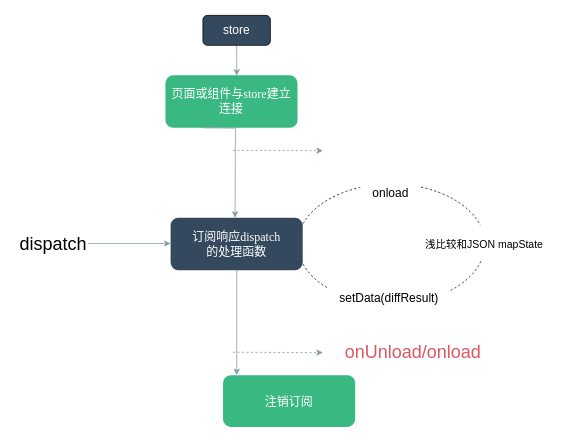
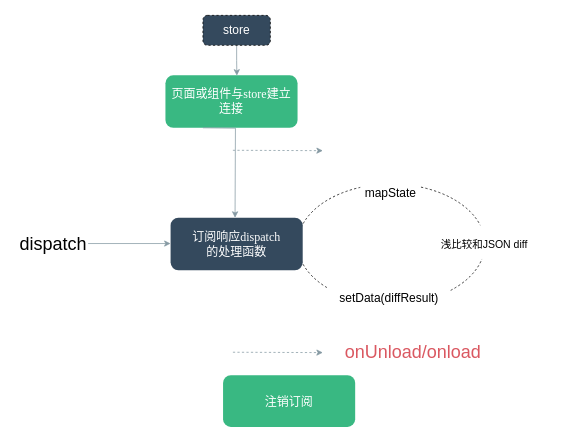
(237, 30) -> (237, 30)
(391, 192) -> (391, 192)
(485, 243) -> (485, 243)
(237, 320) -> none
